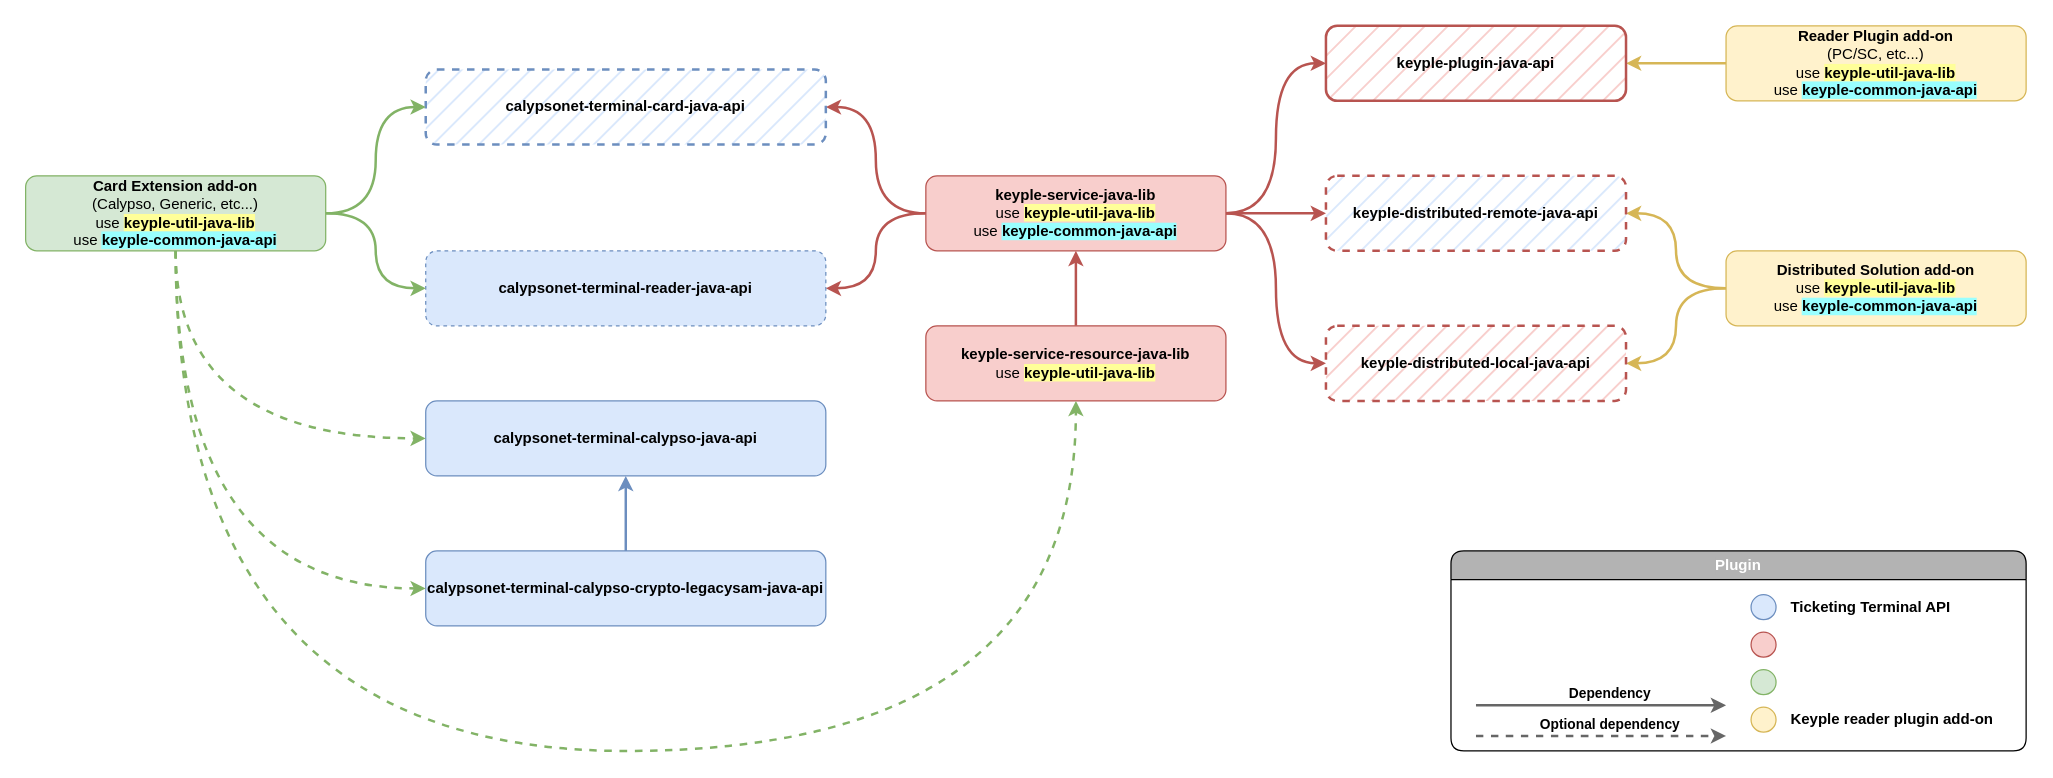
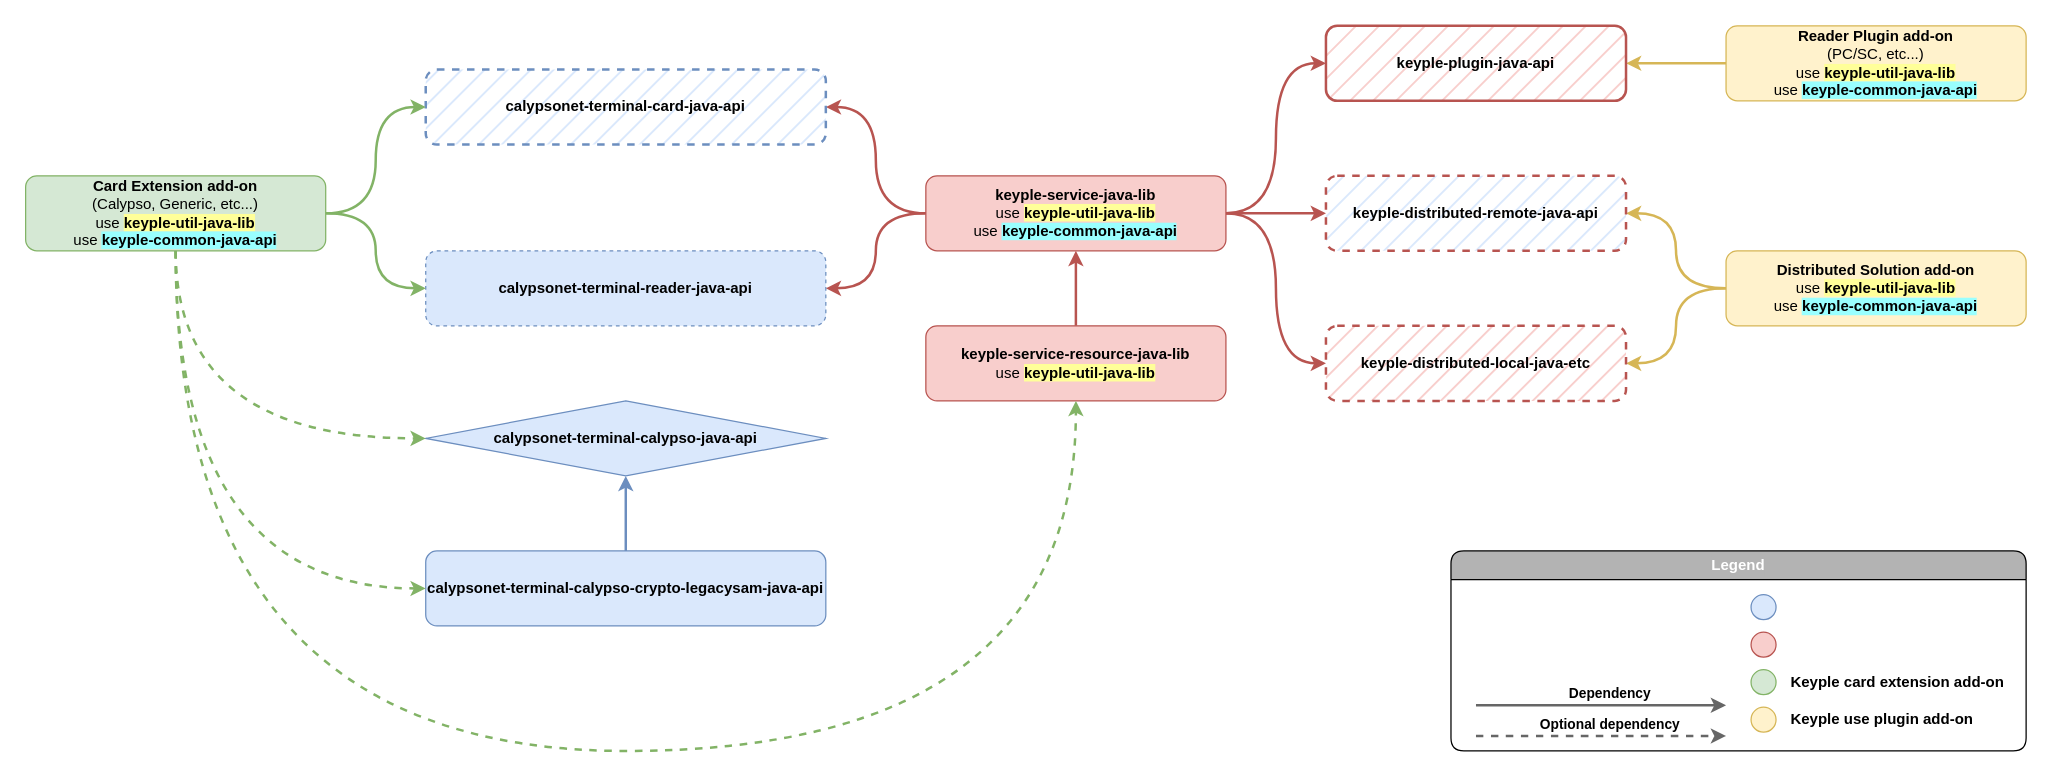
(1476, 363) -> (1476, 363)
(626, 438) -> (626, 438)
(1738, 566) -> (1738, 566)
(1901, 607) -> none
none -> (1901, 682)
(1892, 719) -> (1880, 719)
